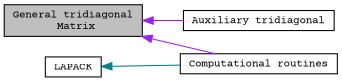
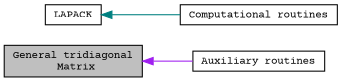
(259, 21) -> (259, 61)
(184, 46) -> none
